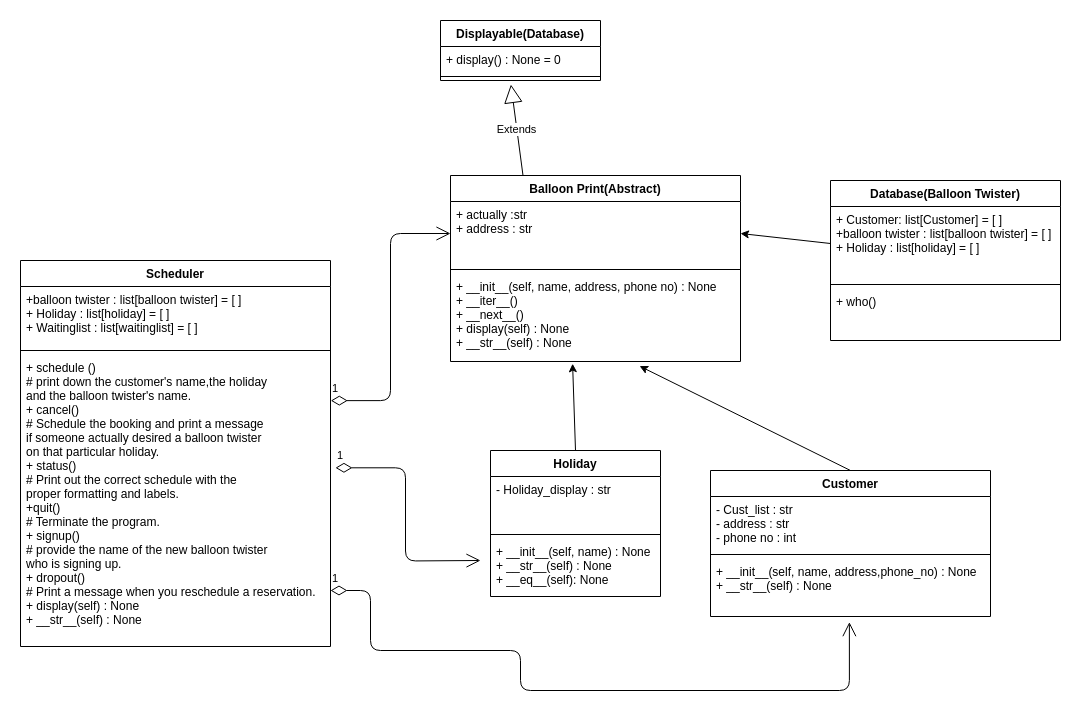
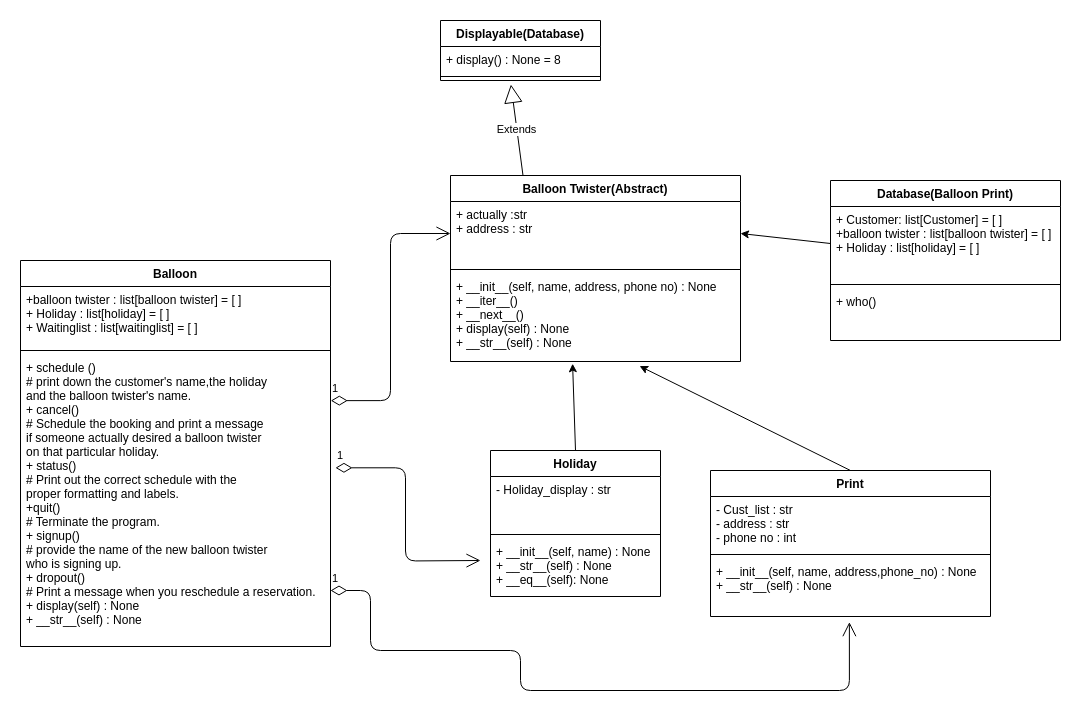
(507, 60) -> (507, 60)
(595, 189) -> (595, 189)
(945, 194) -> (945, 194)
(175, 274) -> (175, 274)
(850, 484) -> (850, 484)
